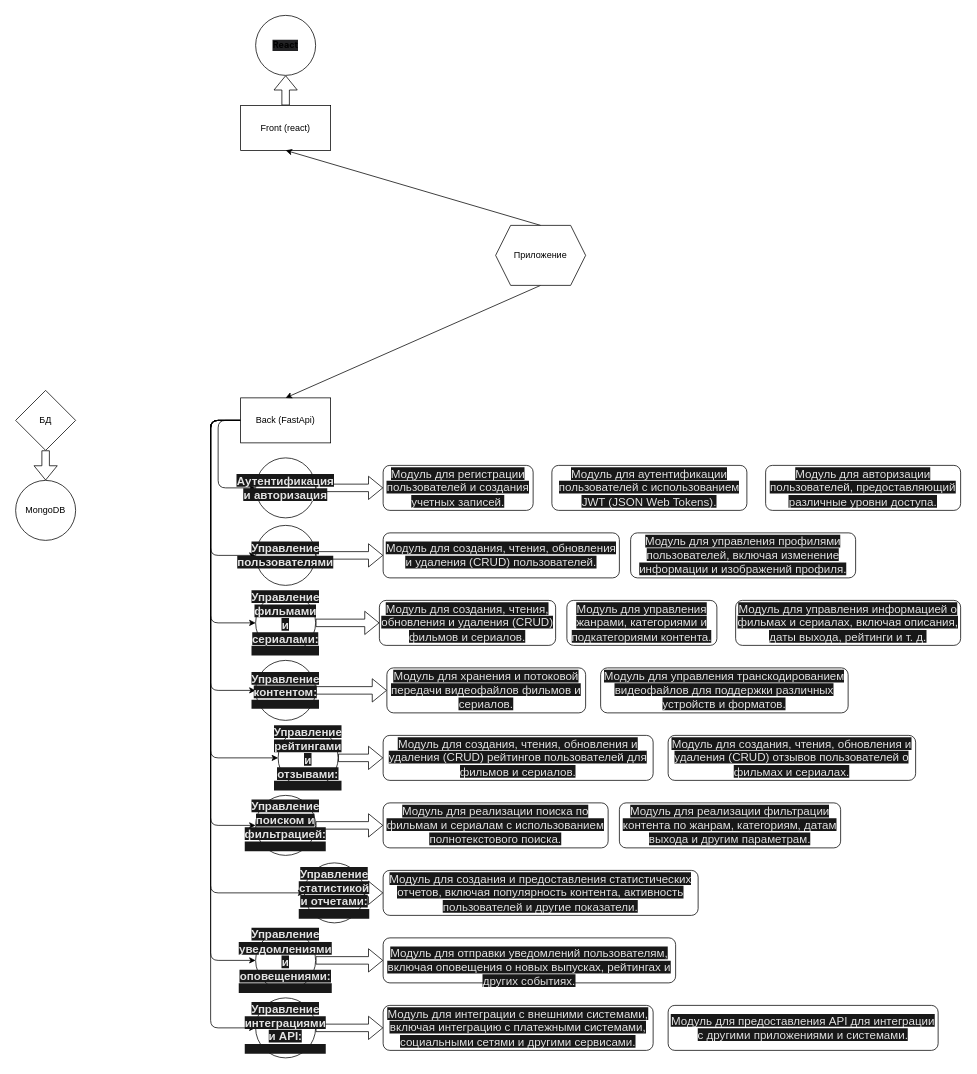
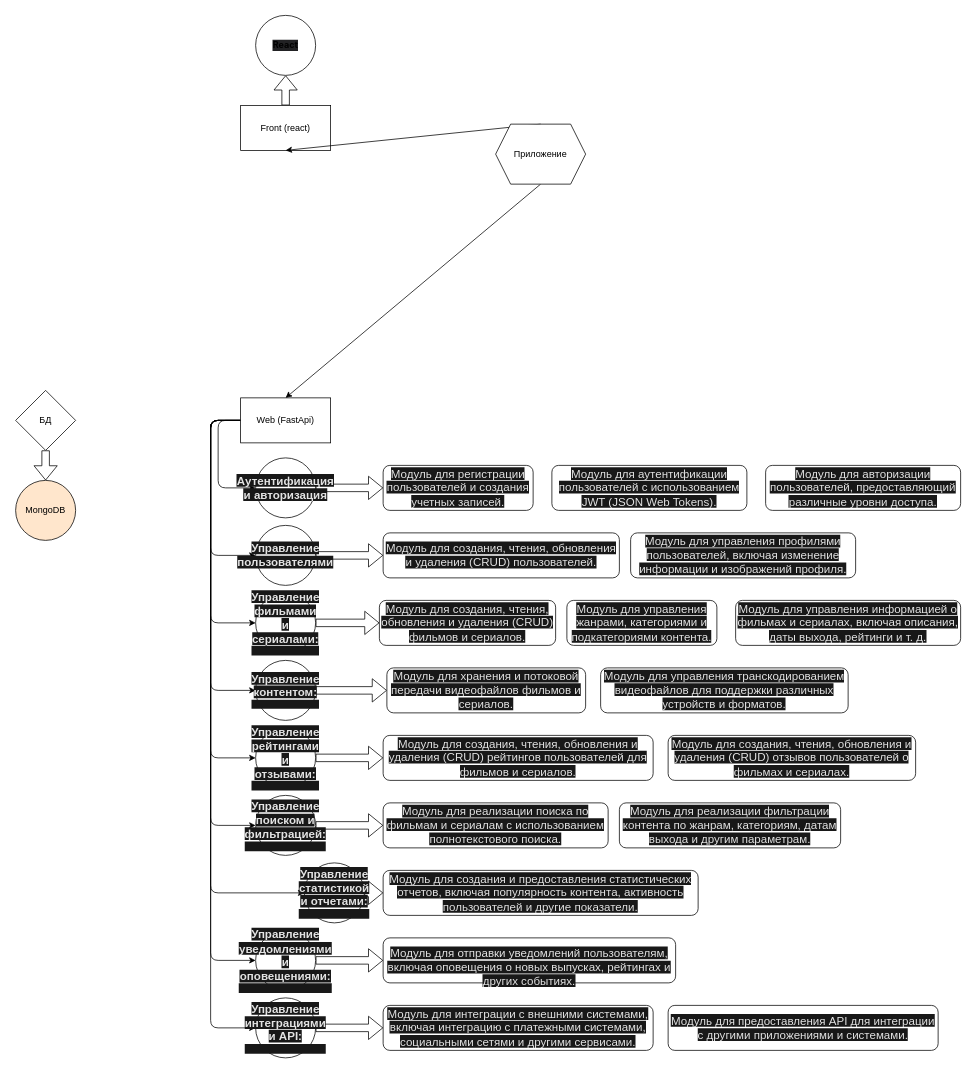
(540, 255) -> (540, 154)
(285, 420) -> (285, 420)
(45, 510) -> (45, 510)
(308, 758) -> (285, 758)
